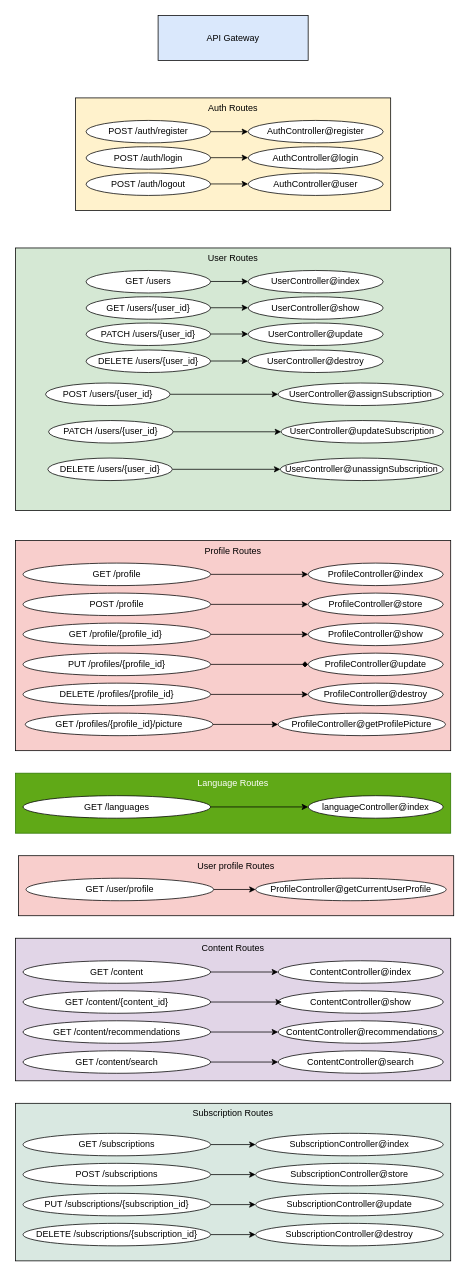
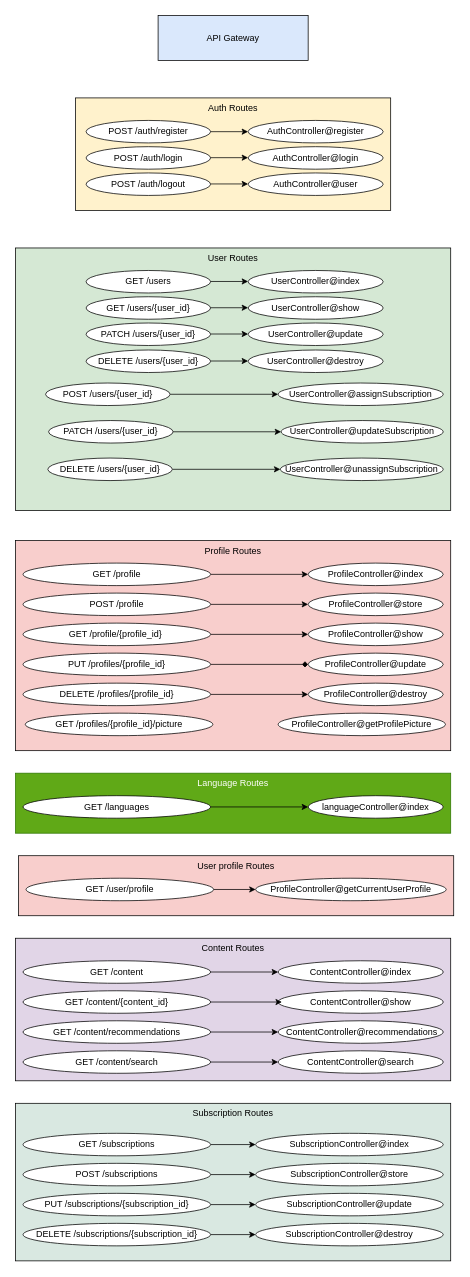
(243, 724) -> none
